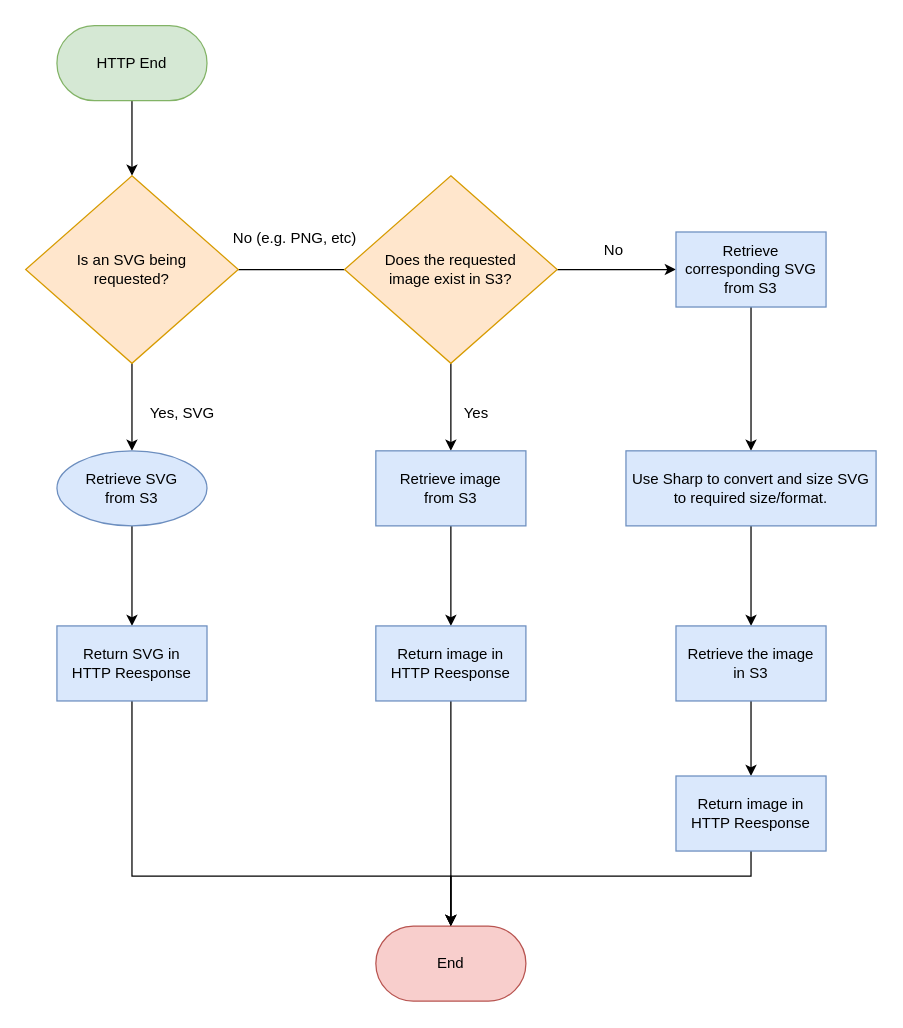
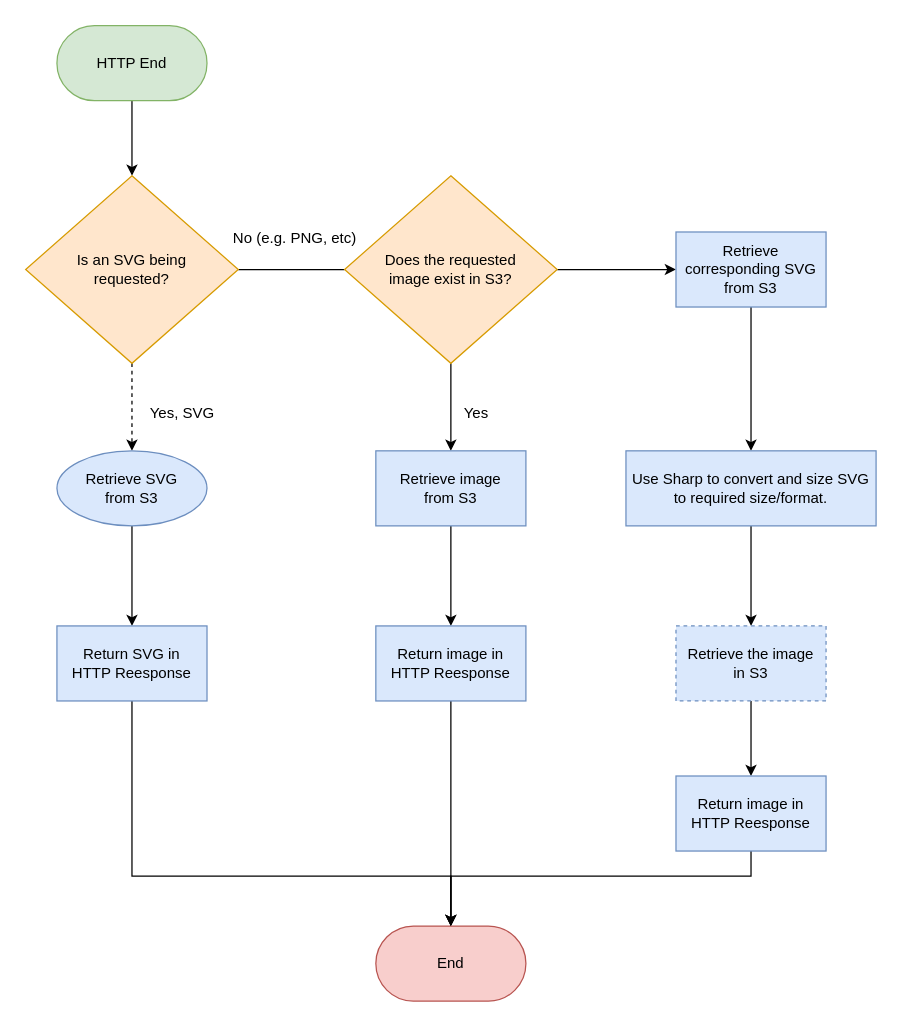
(613, 251) -> none
(132, 401) -> (132, 401)
(751, 663) -> (751, 663)
